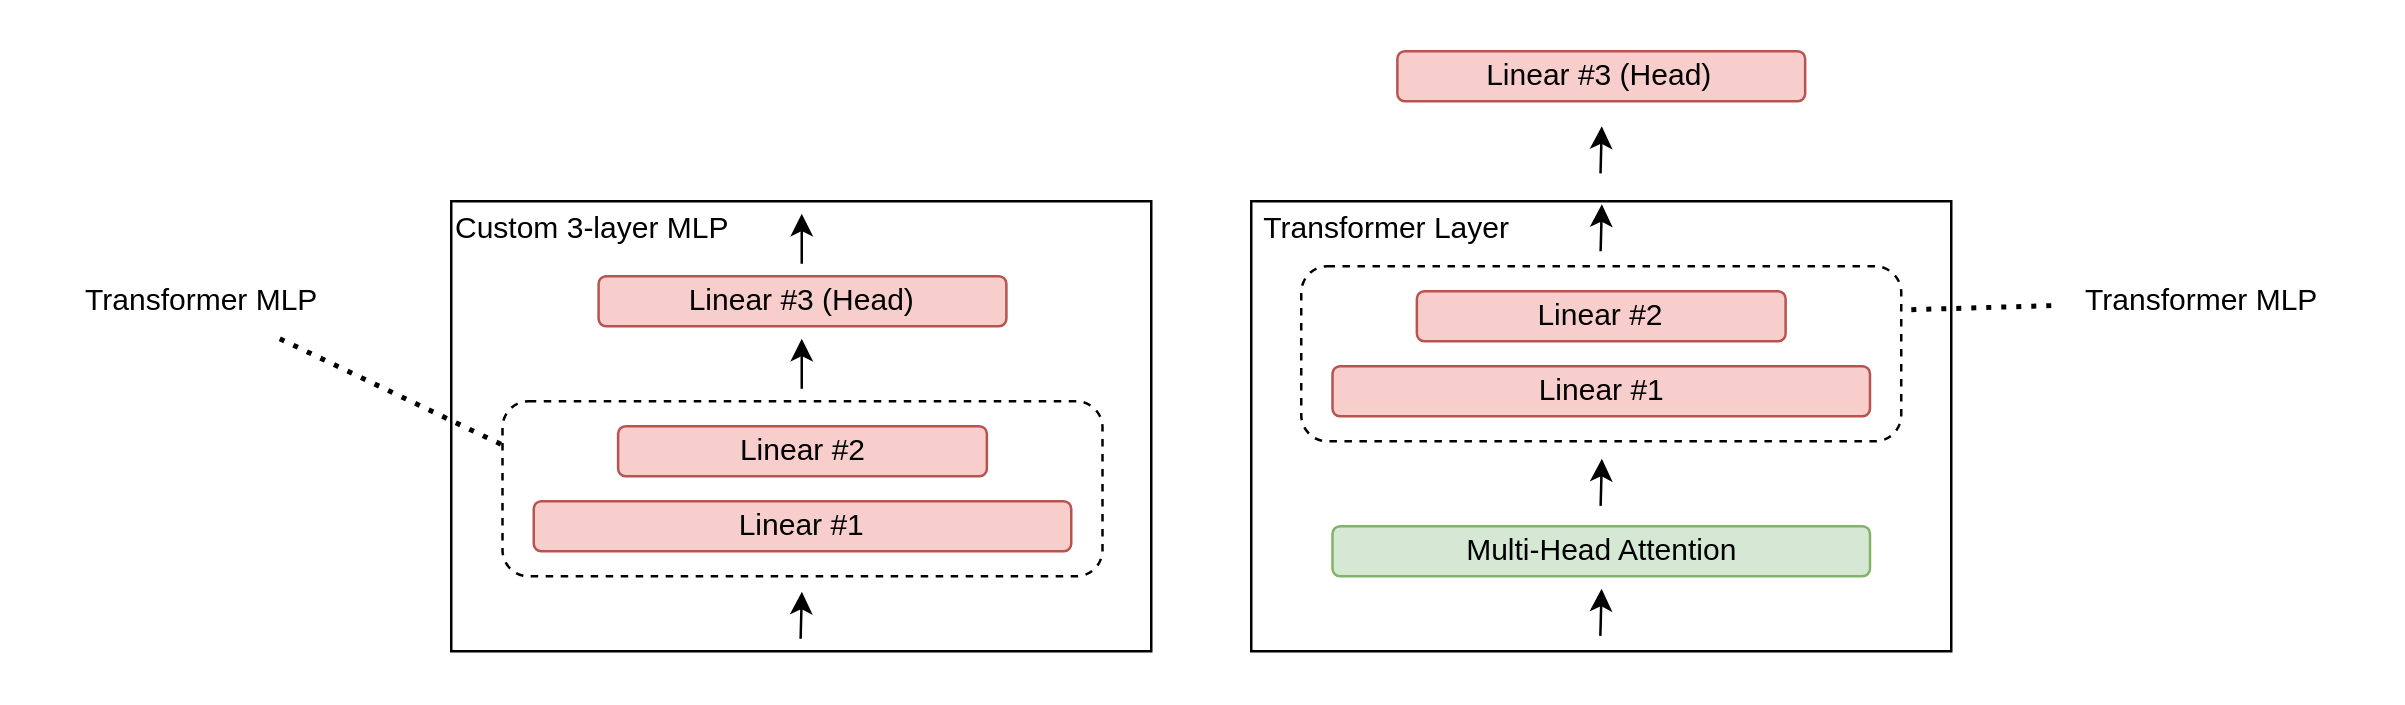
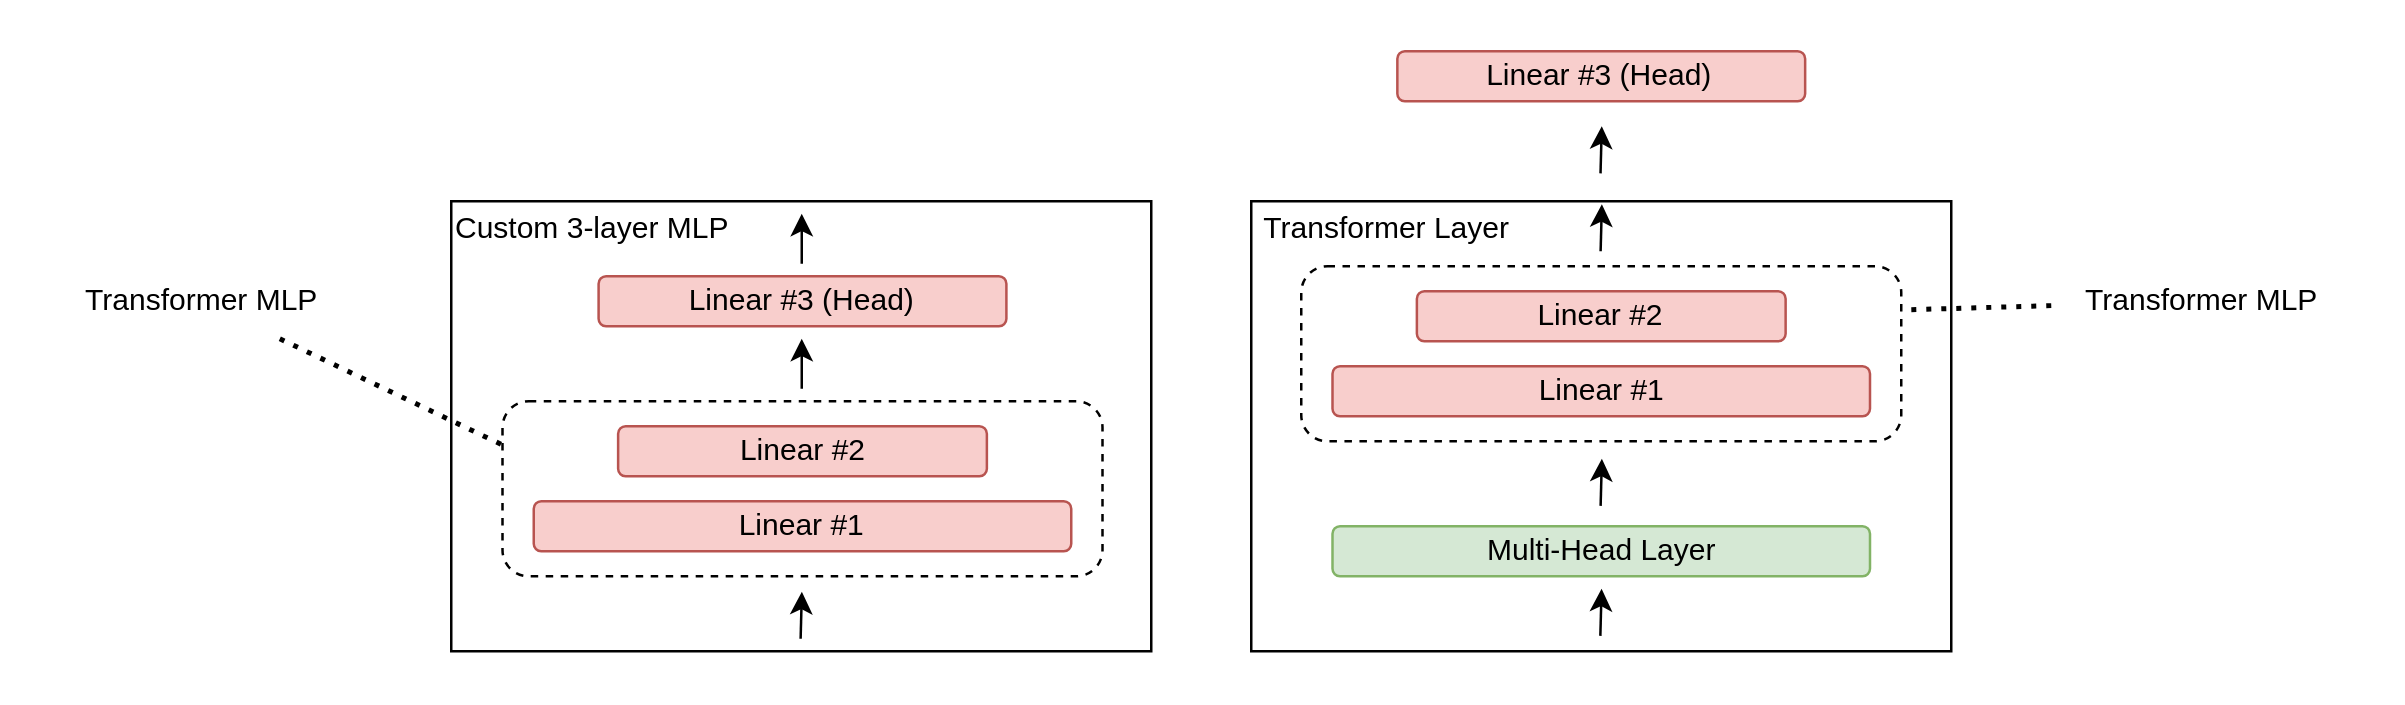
(1603, 551) -> (1603, 551)
